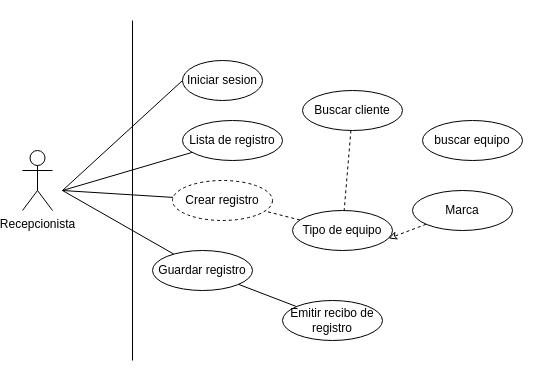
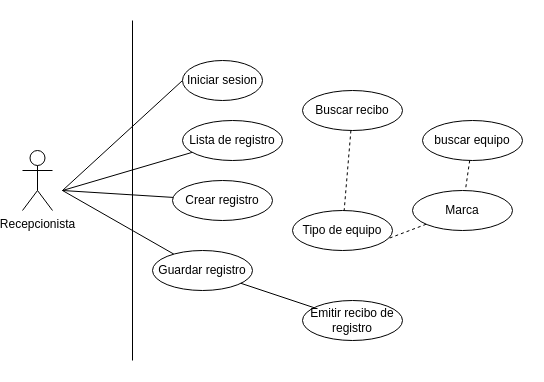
(353, 111) -> (353, 111)
none -> (468, 173)
(223, 201) -> (223, 201)
(282, 216) -> none
(396, 236) -> (393, 237)
(333, 321) -> (353, 321)
